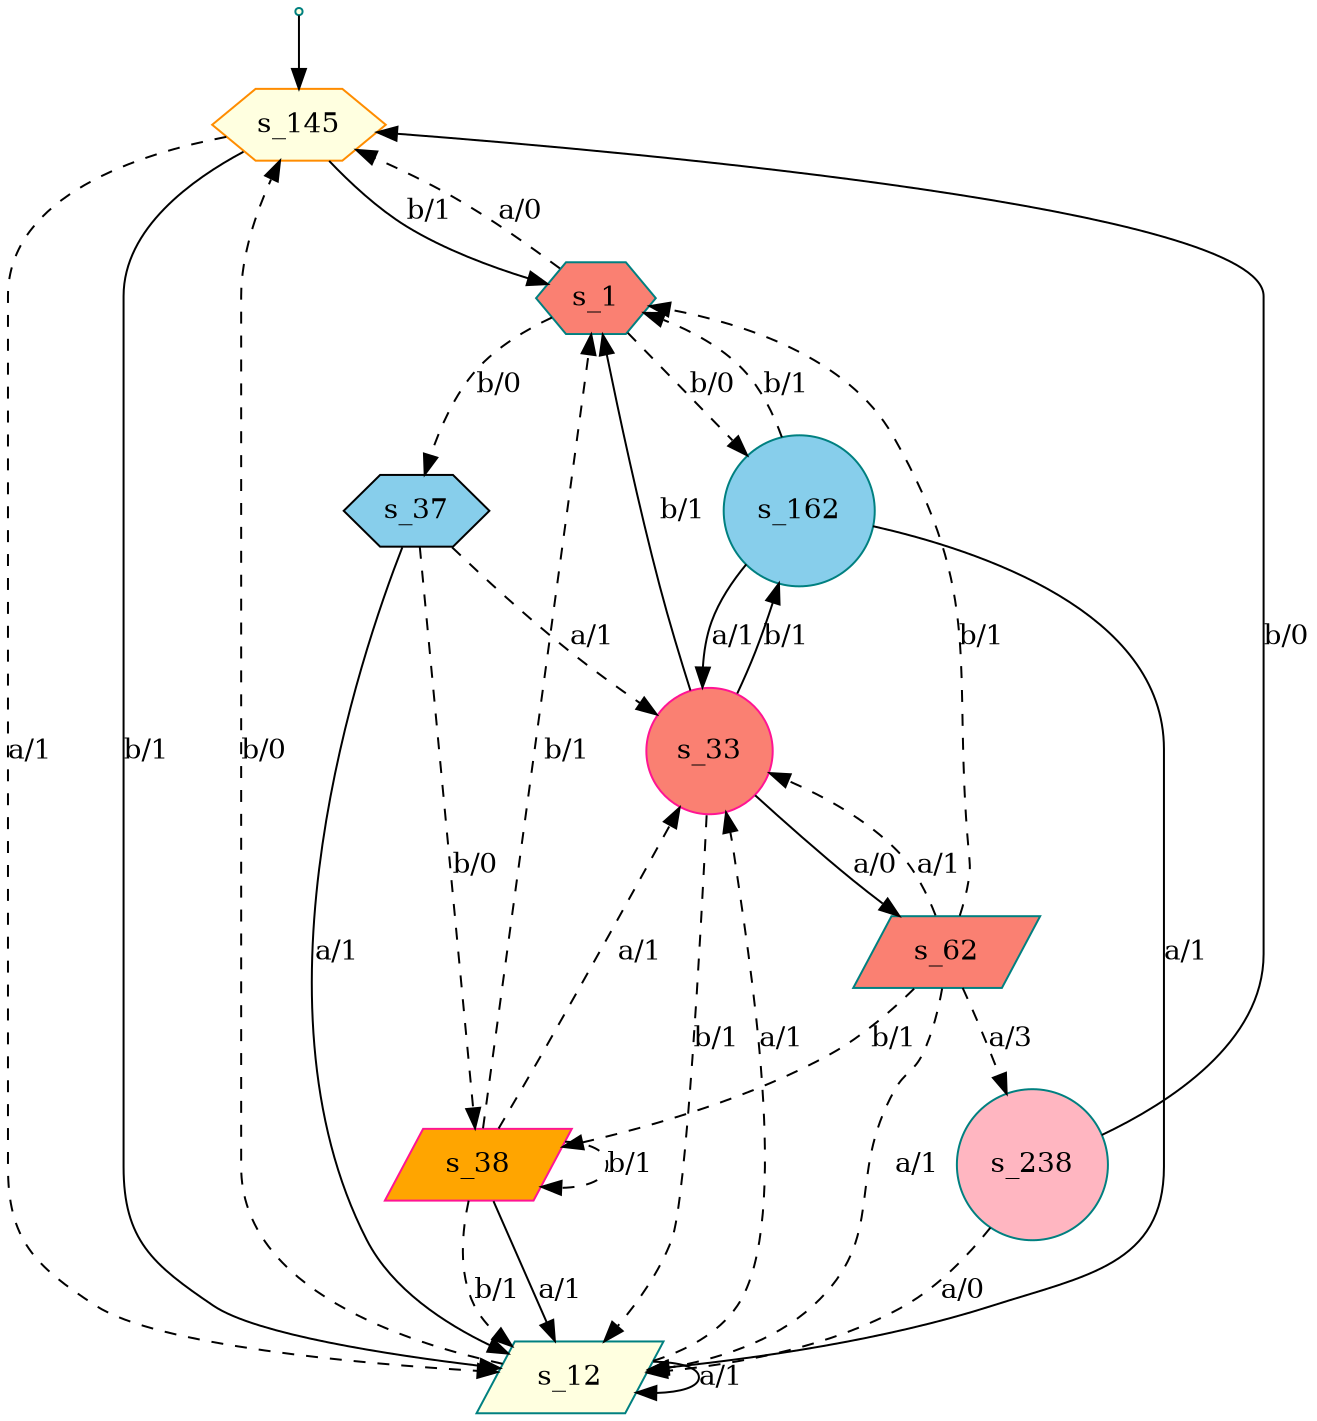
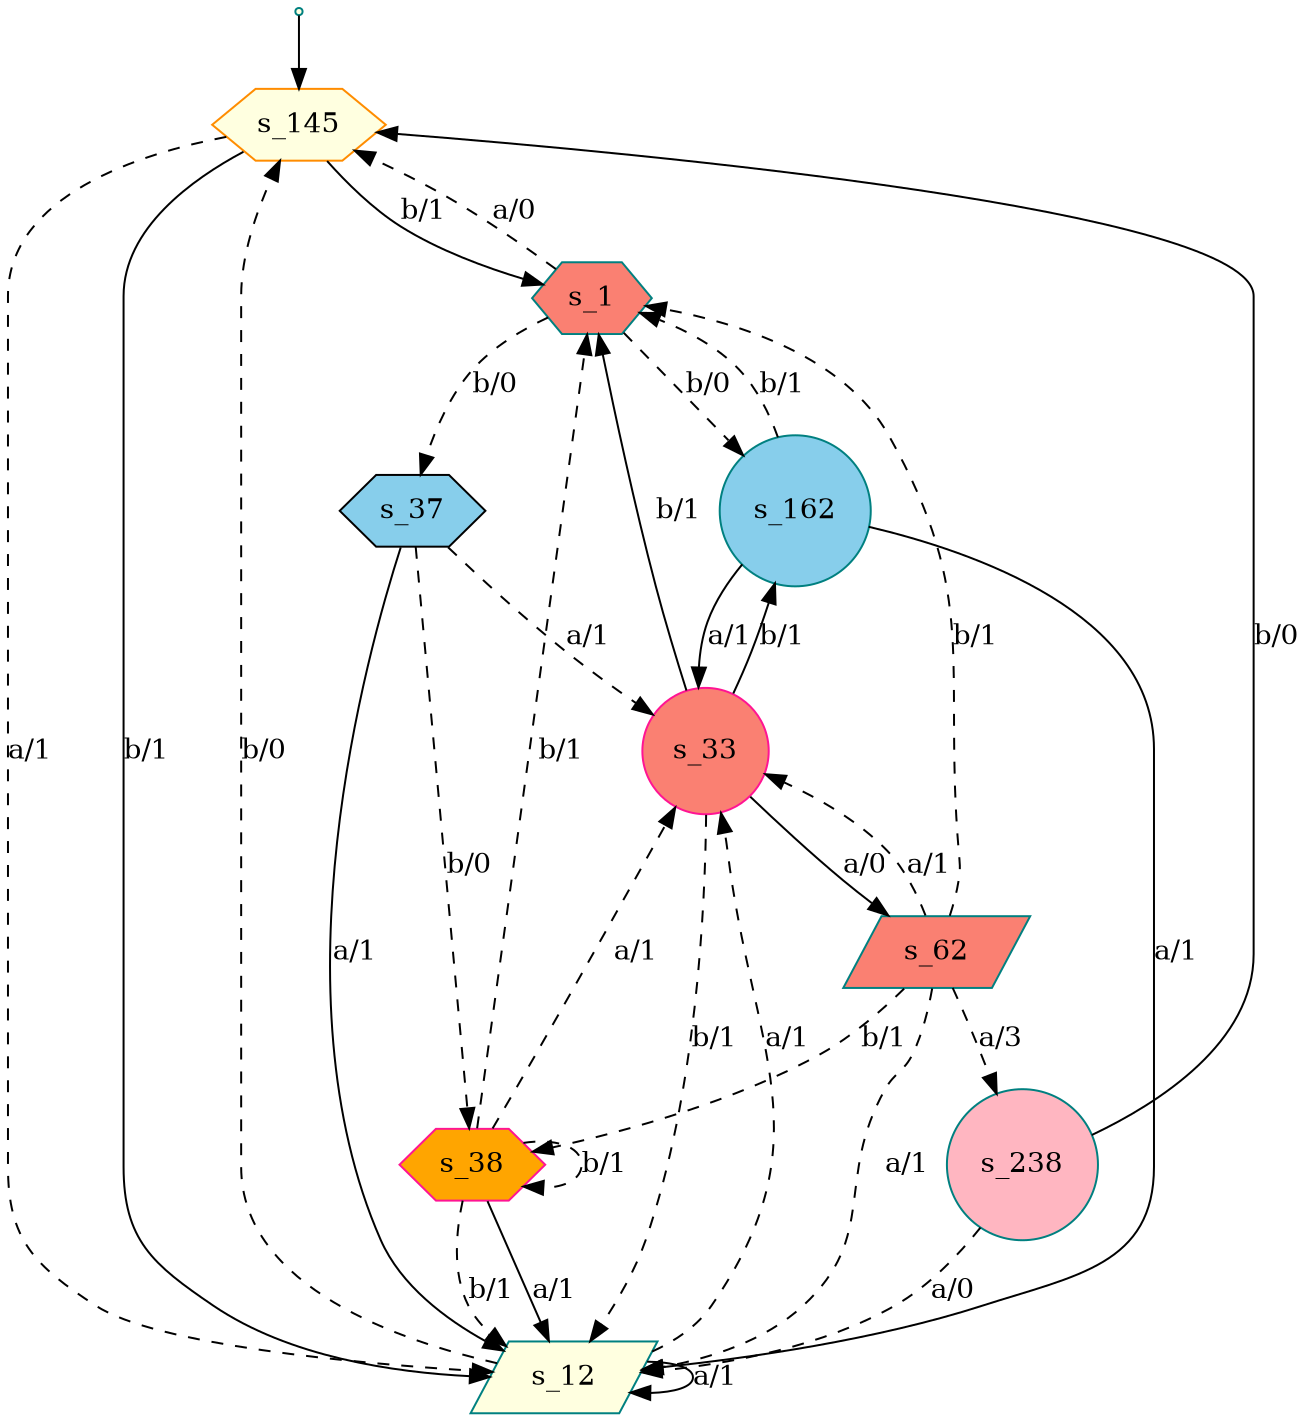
(478, 1165) -> (472, 1165)
